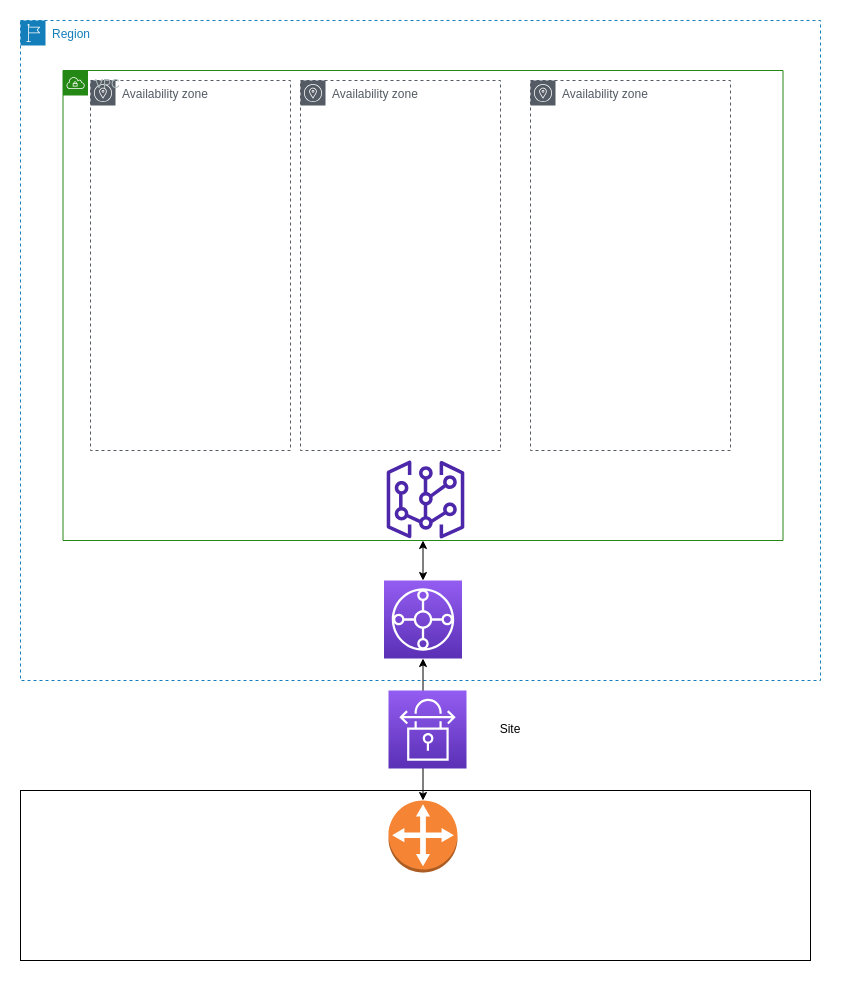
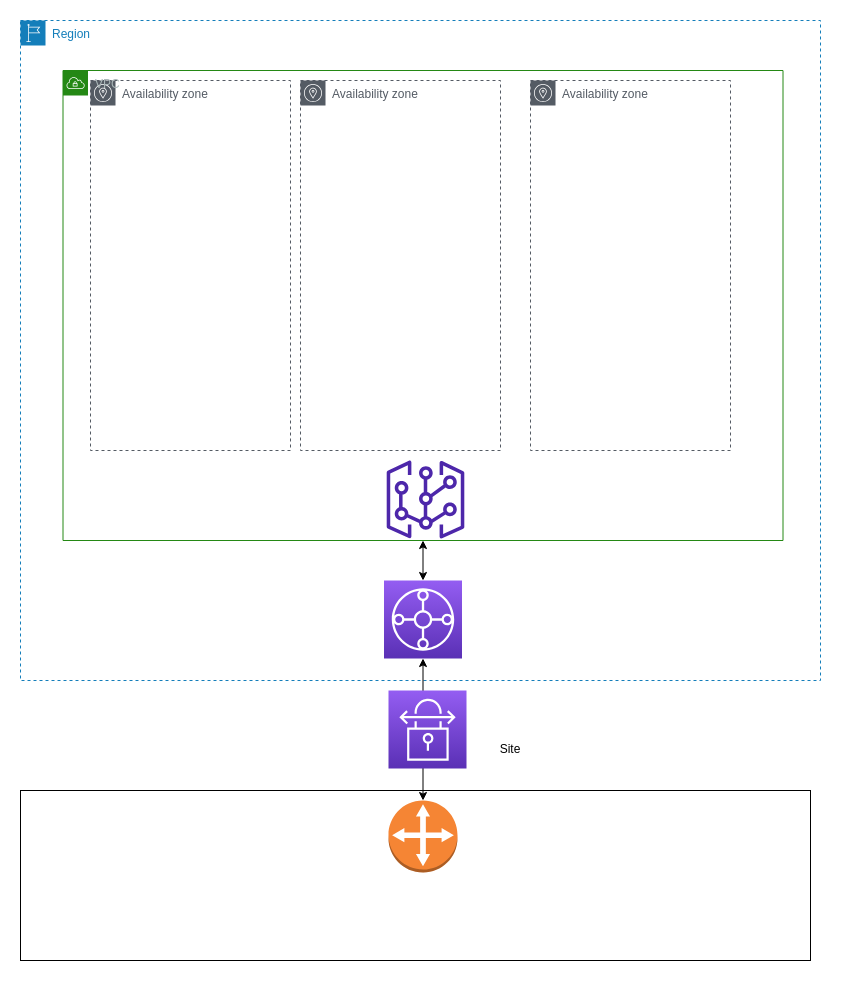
(511, 730) -> (511, 750)
